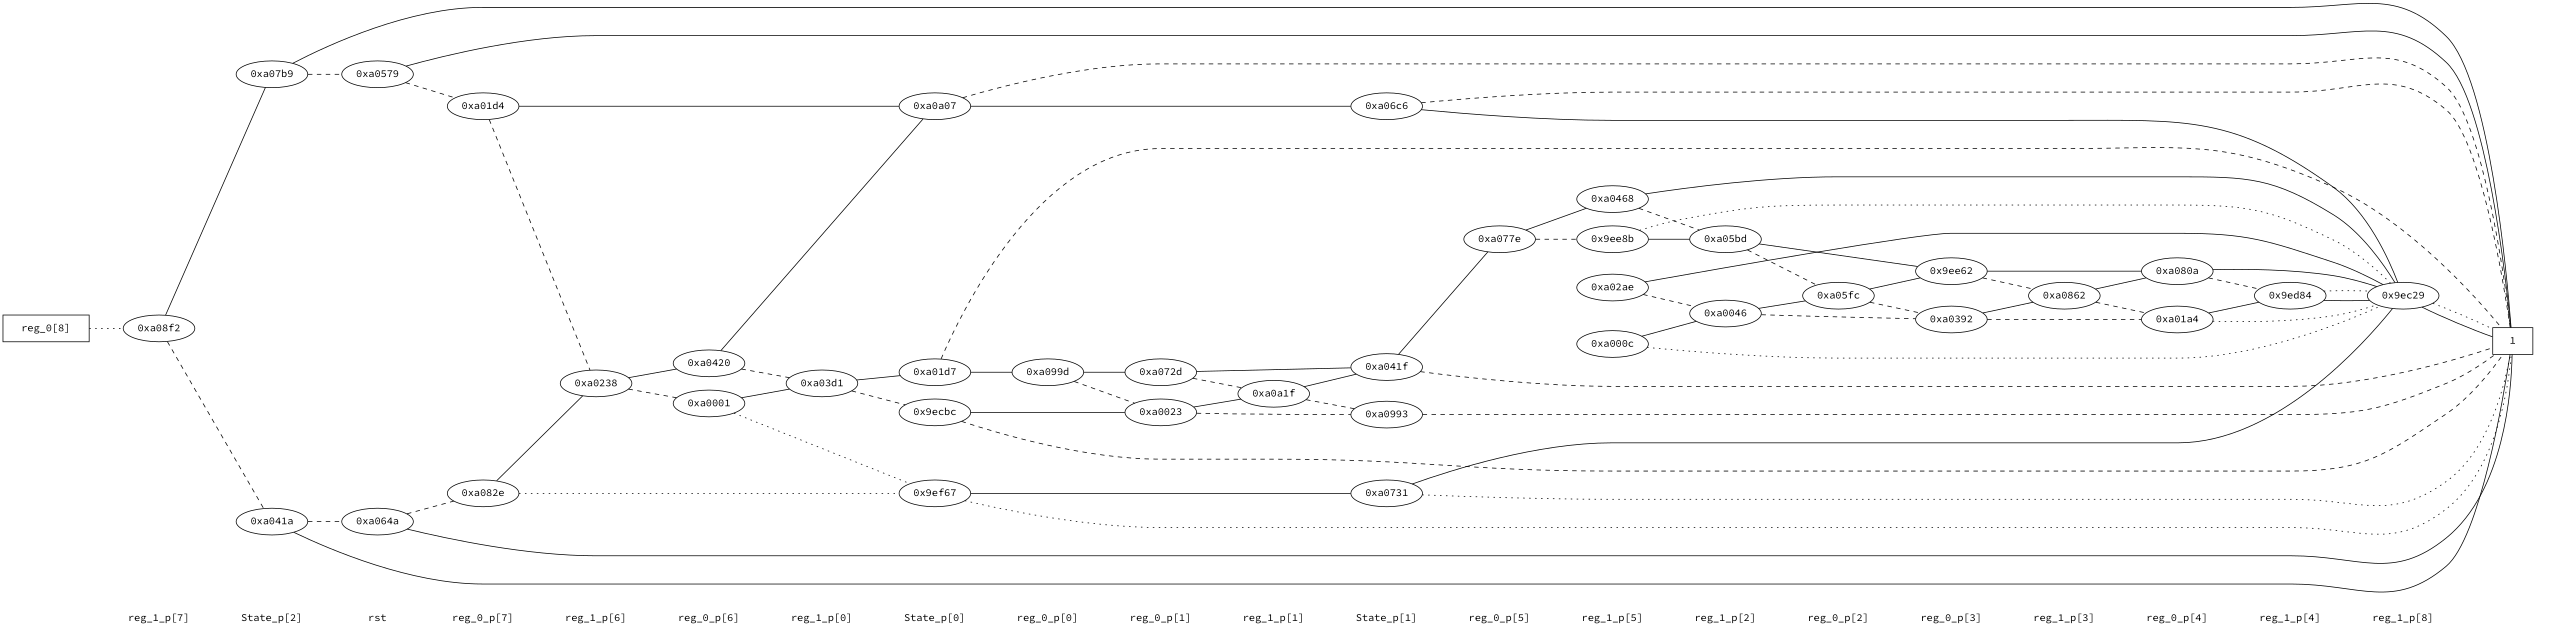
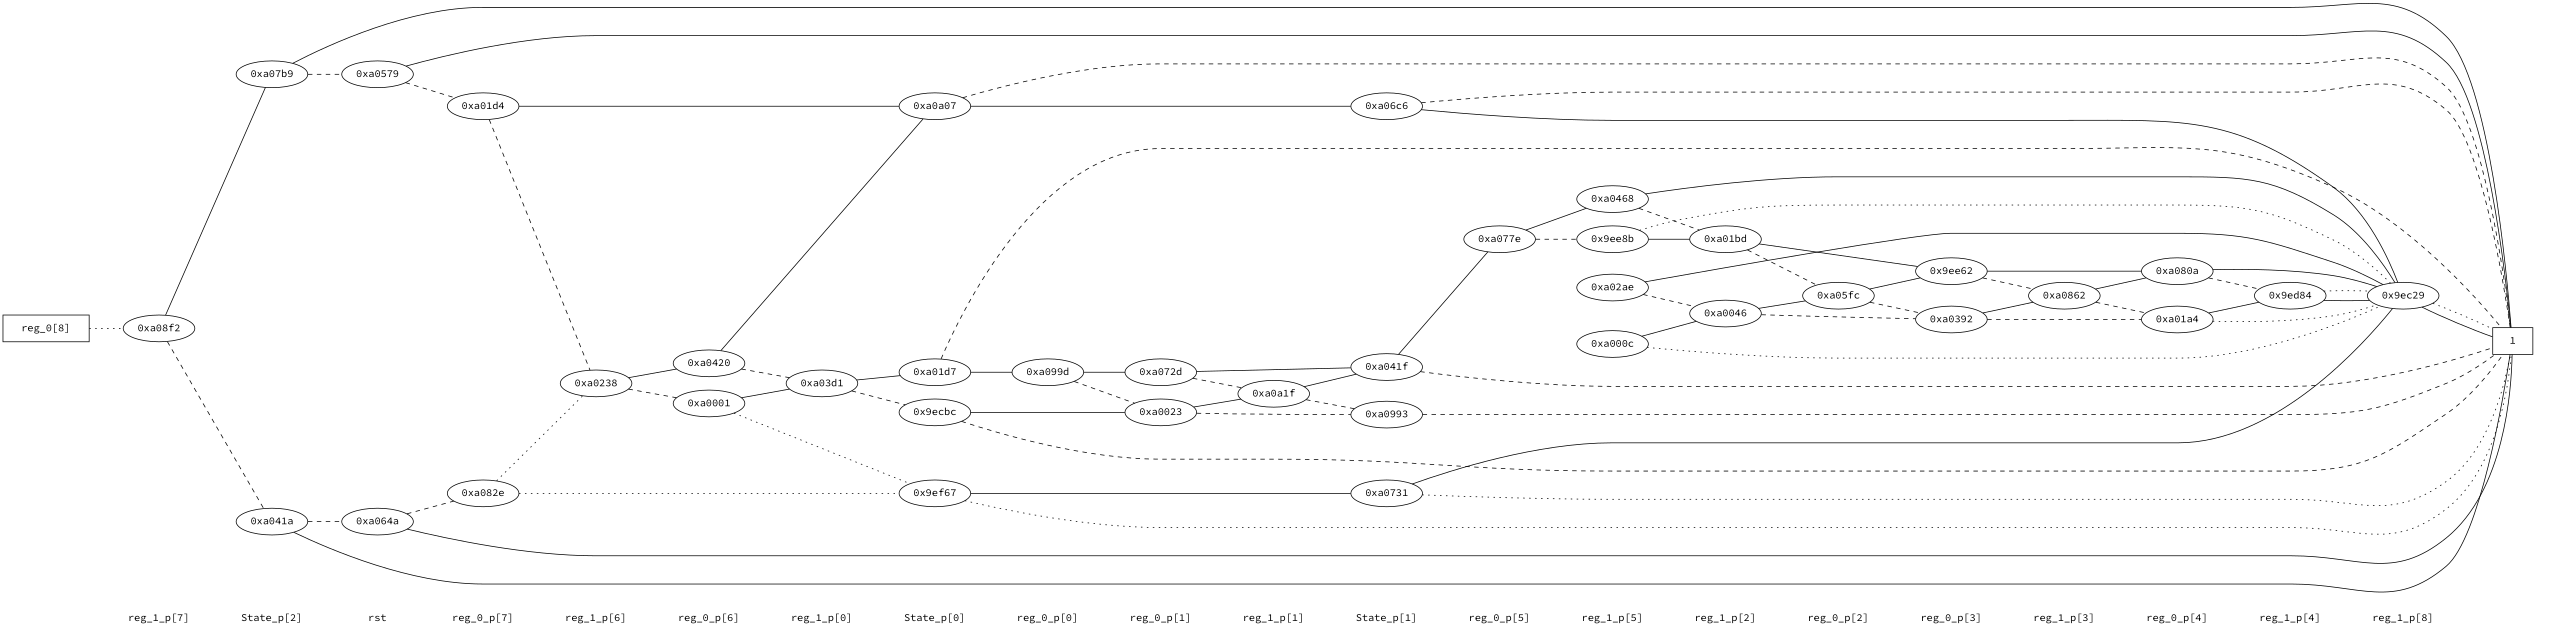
(1726, 239) -> (1726, 239)
(540, 438) -> (540, 438)
